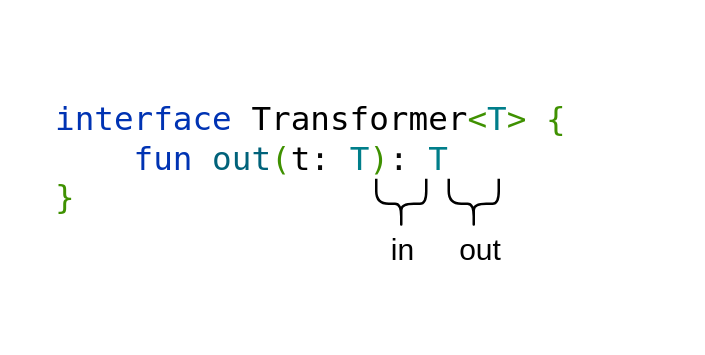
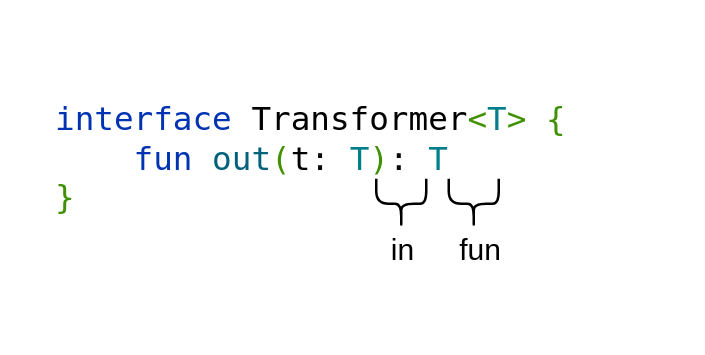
(481, 251) -> (481, 251)
